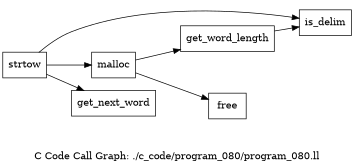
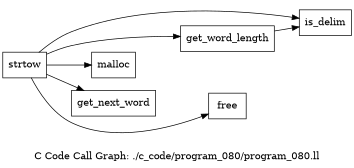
(155, 56) -> (109, 40)
(169, 85) -> (106, 132)
